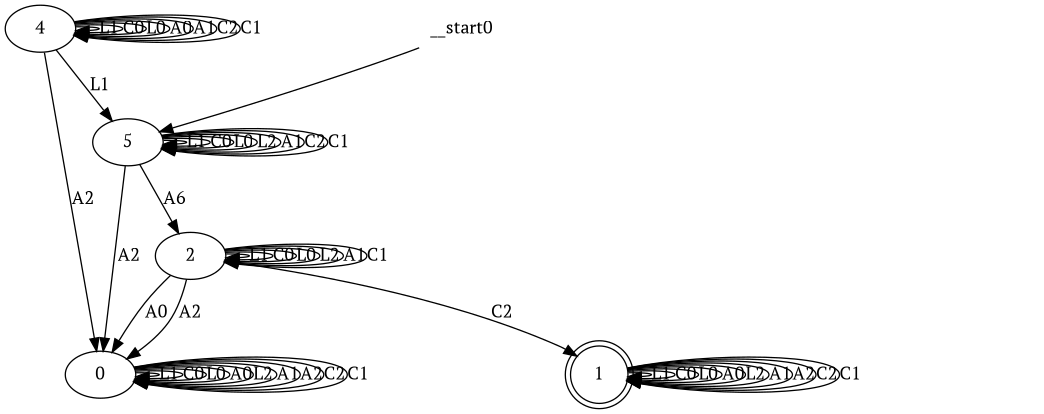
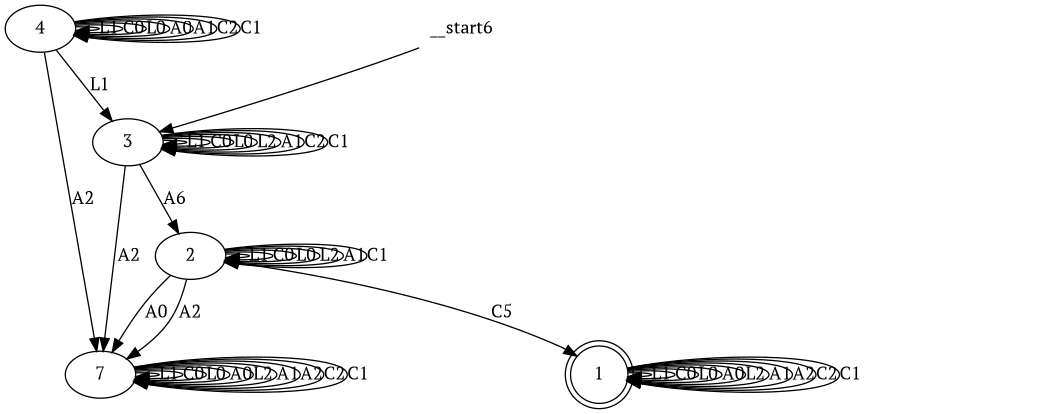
(462, 29) -> (462, 29)
(128, 142) -> (128, 142)
(502, 313) -> (502, 313)
(101, 375) -> (101, 375)
